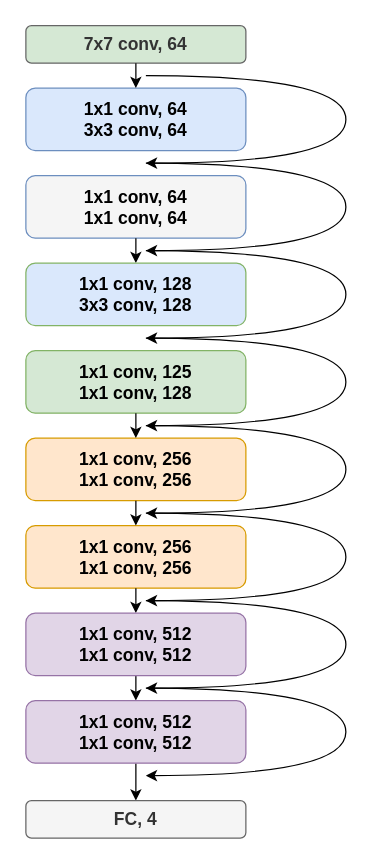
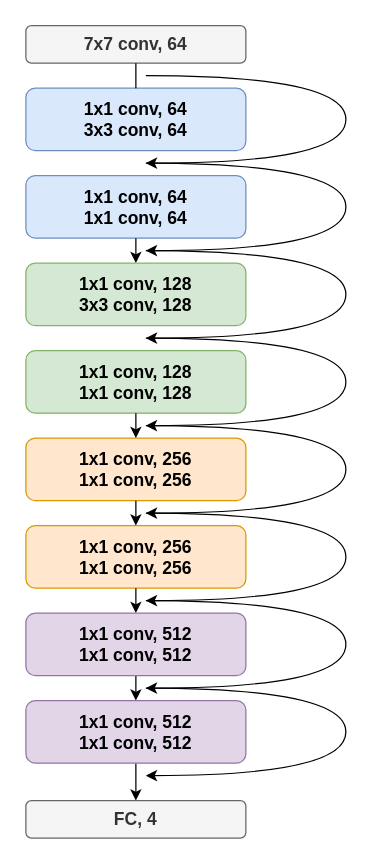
(136, 44) -> (136, 44)
(136, 78) -> (136, 81)
(136, 207) -> (136, 207)
(136, 294) -> (136, 294)
(136, 382) -> (136, 382)
